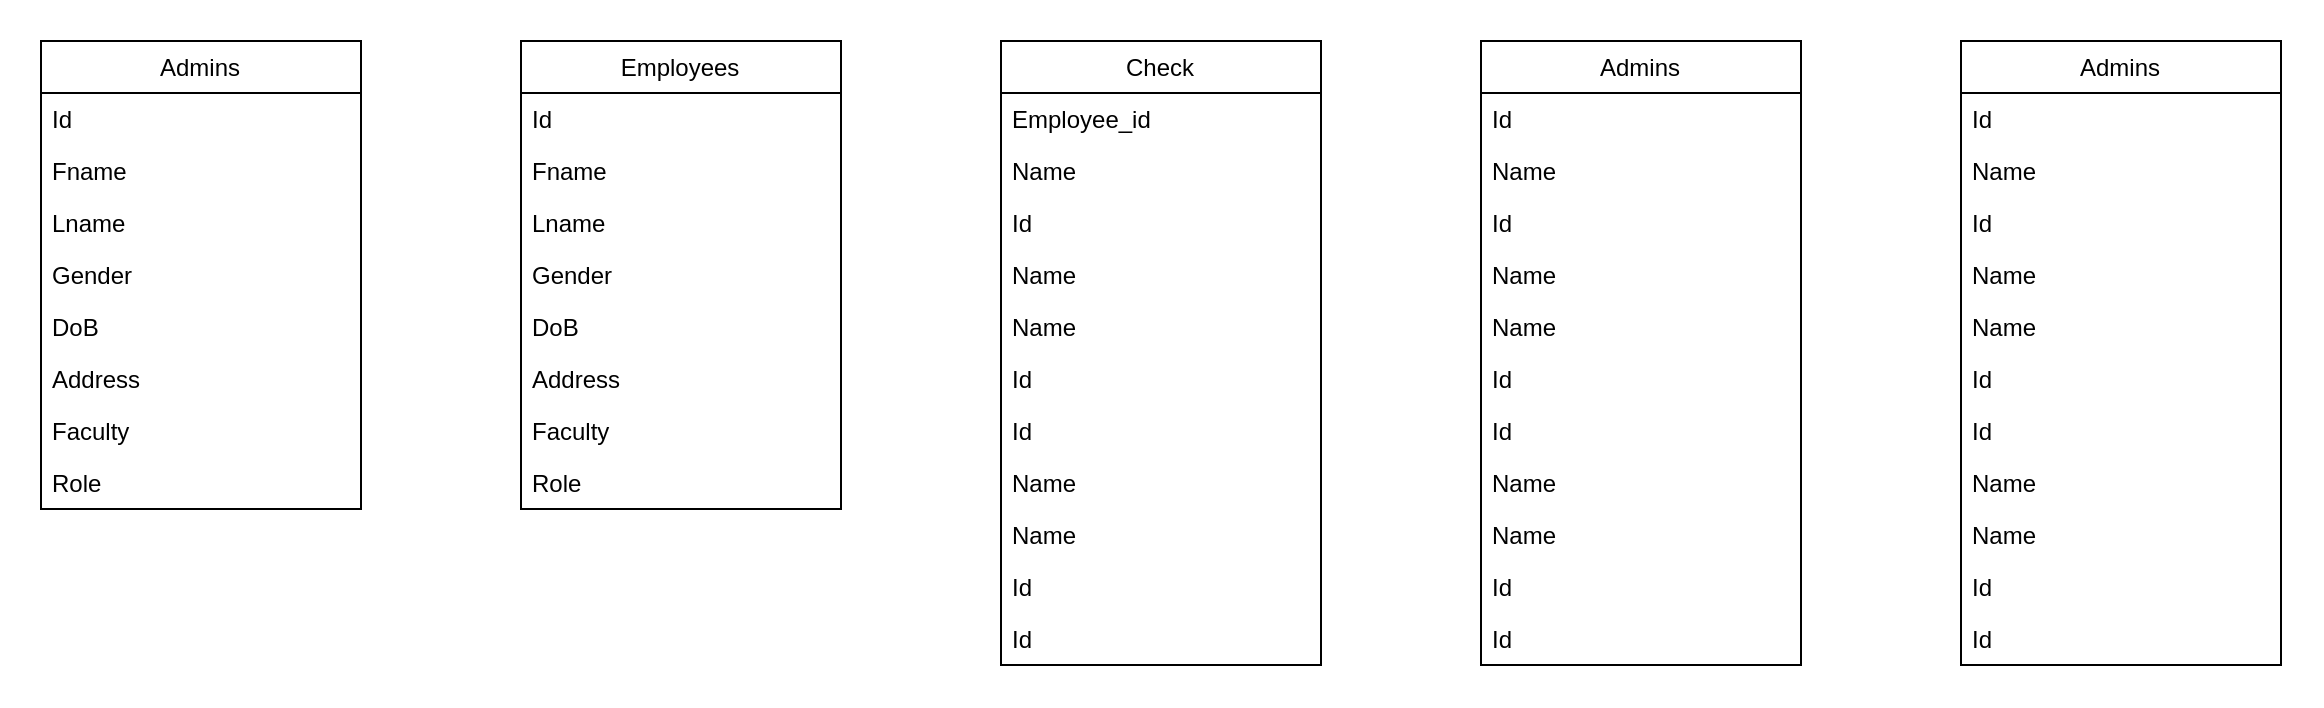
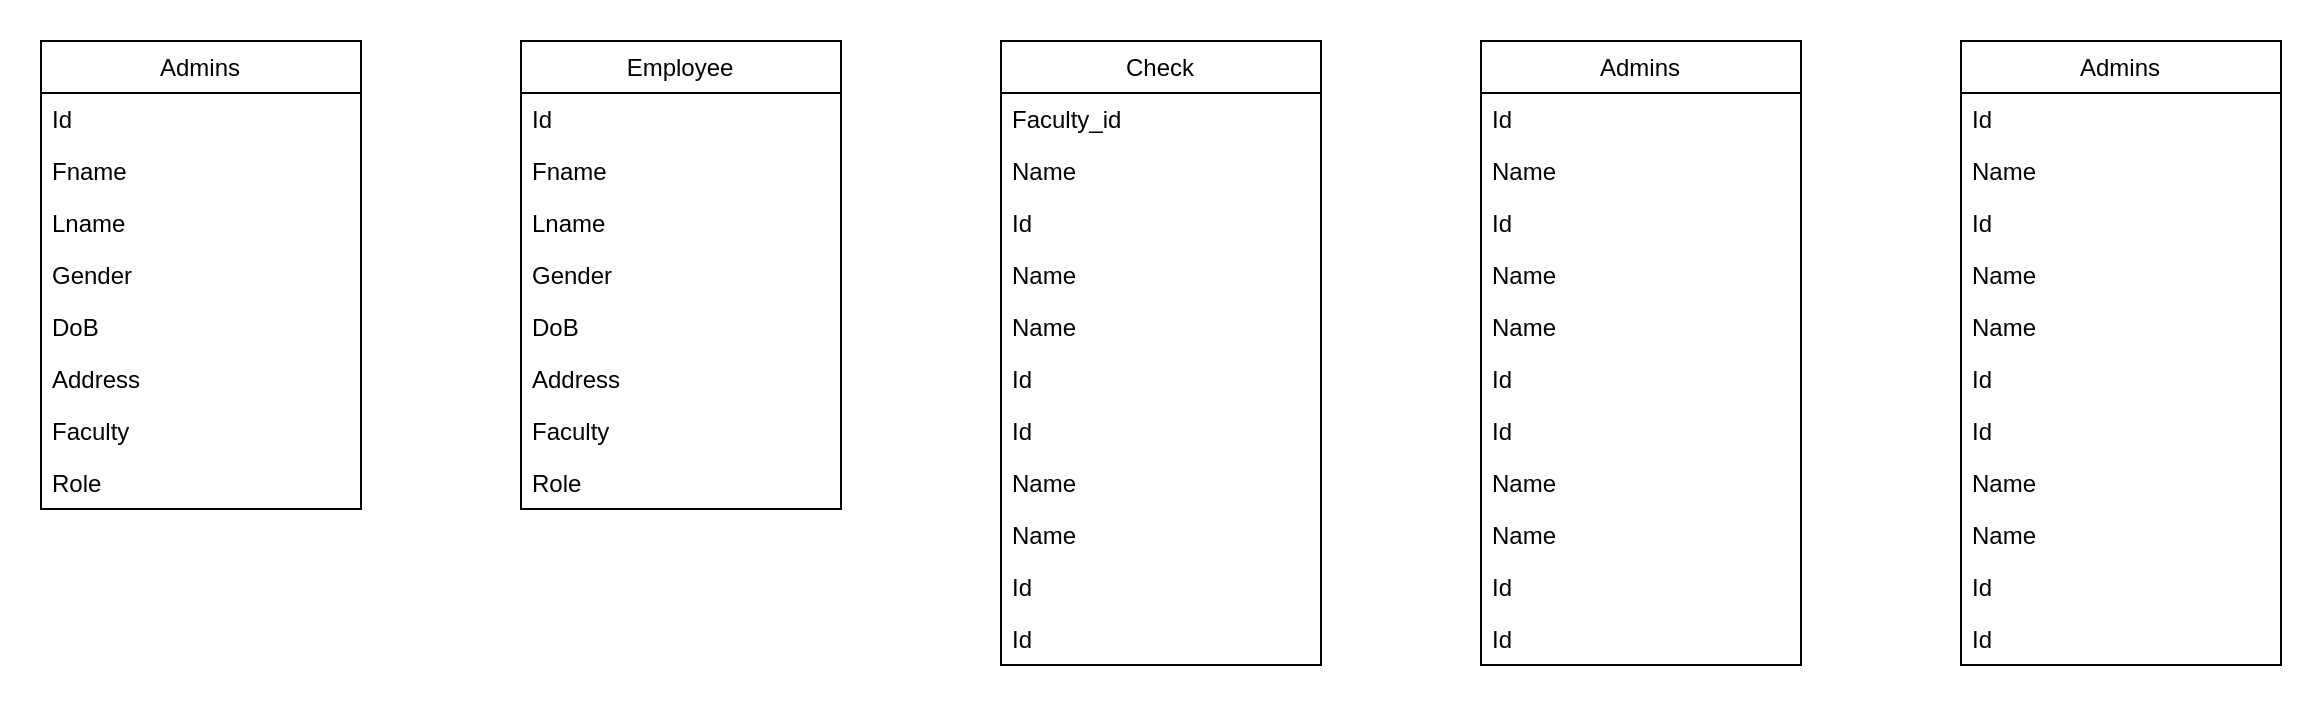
(680, 68) -> (680, 68)
(1080, 120) -> (1073, 120)
